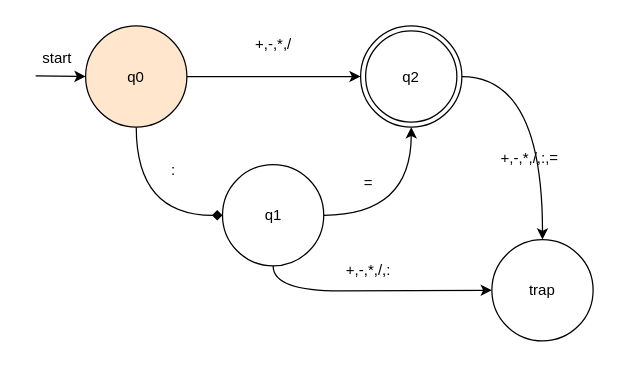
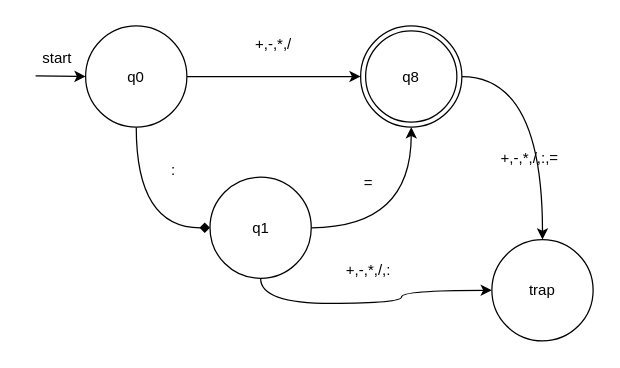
(136, 76) -> (136, 76)
(411, 77) -> (411, 77)
(273, 215) -> (261, 228)
